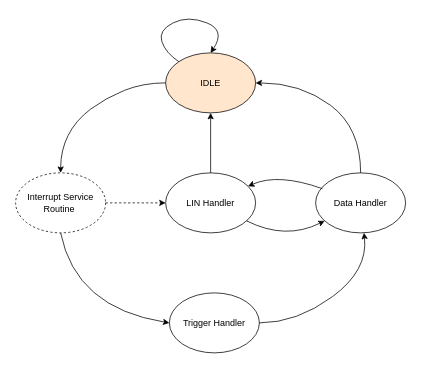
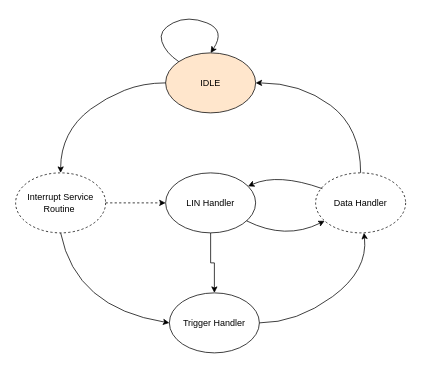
(210, 146) -> (210, 262)
(360, 203) -> (360, 203)
